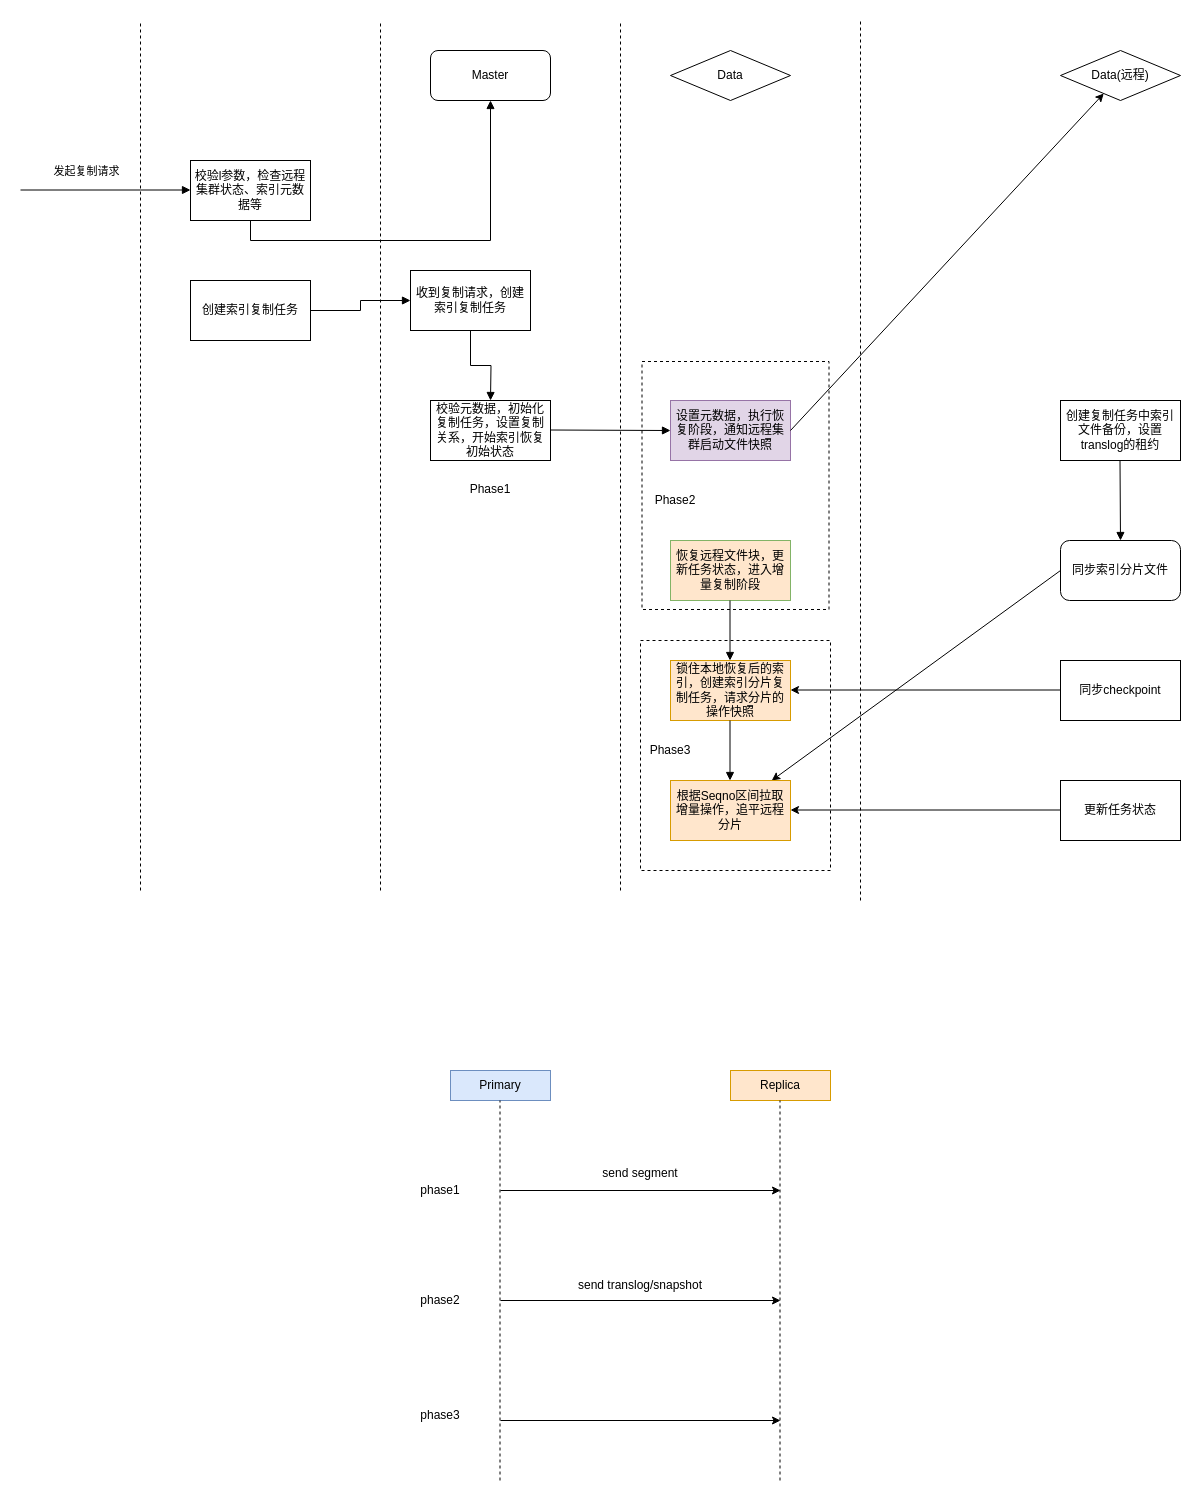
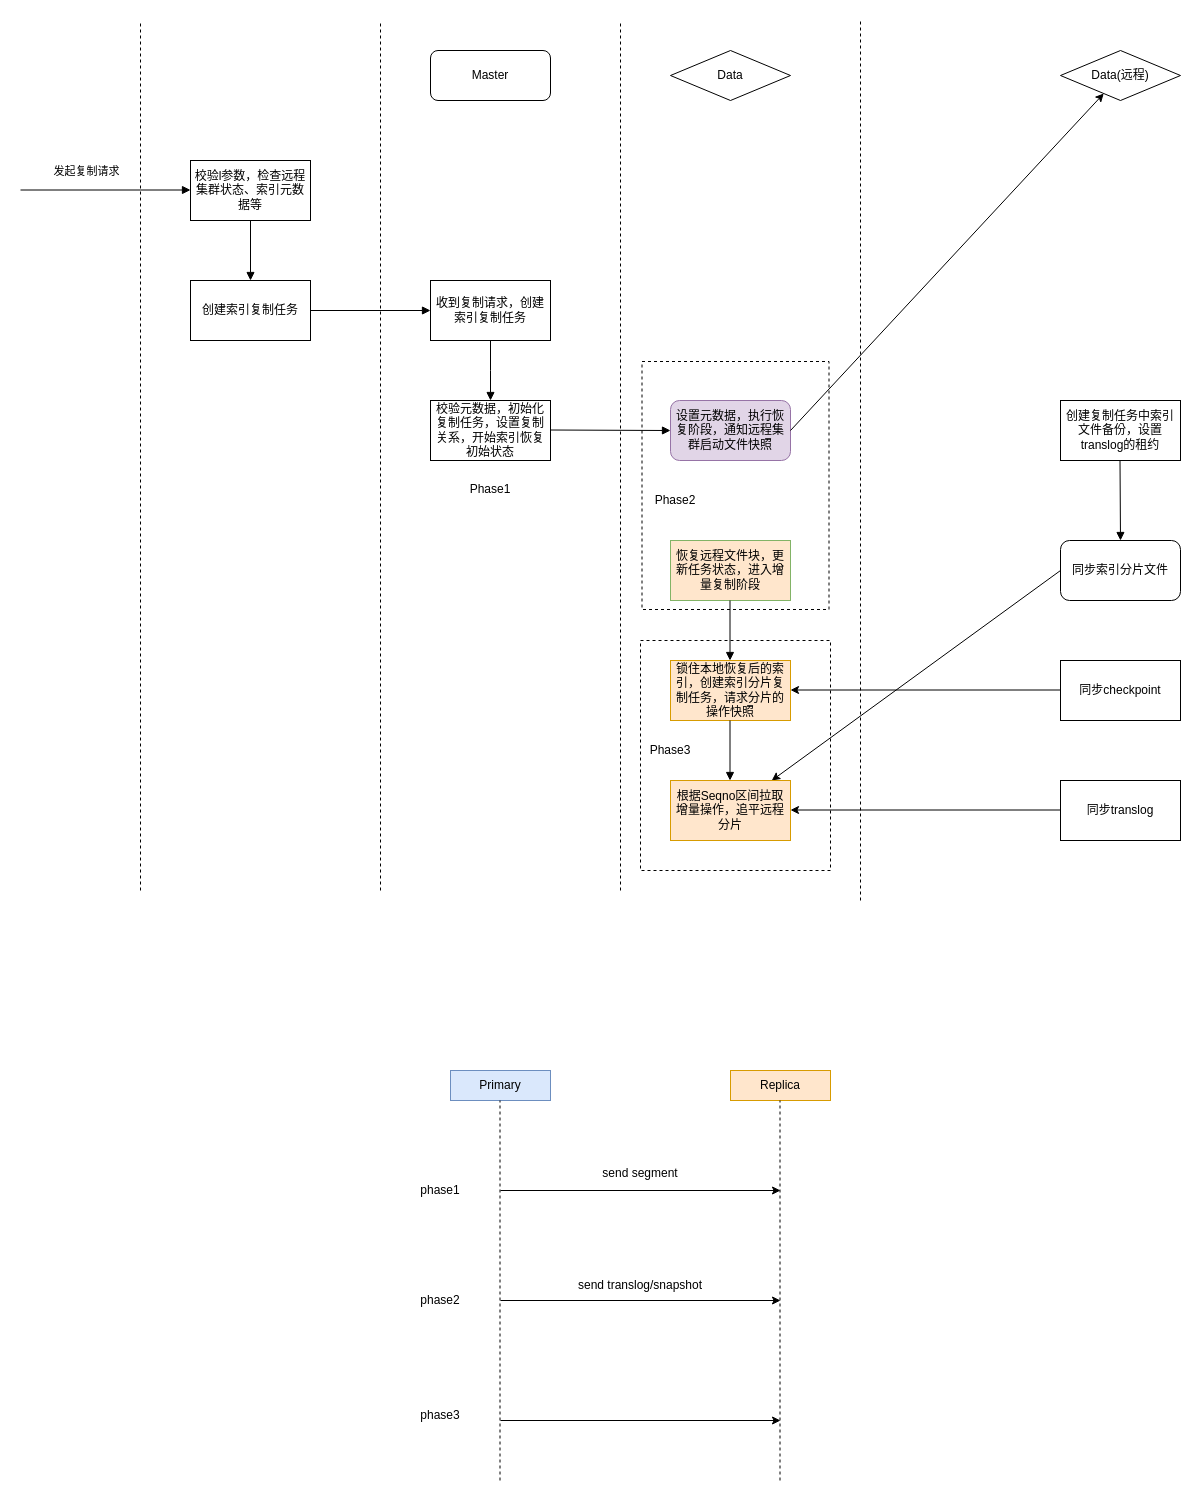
(435, 241) -> (251, 255)
(471, 301) -> (491, 311)
(731, 431) -> (731, 431)
(1121, 811) -> (1121, 811)
